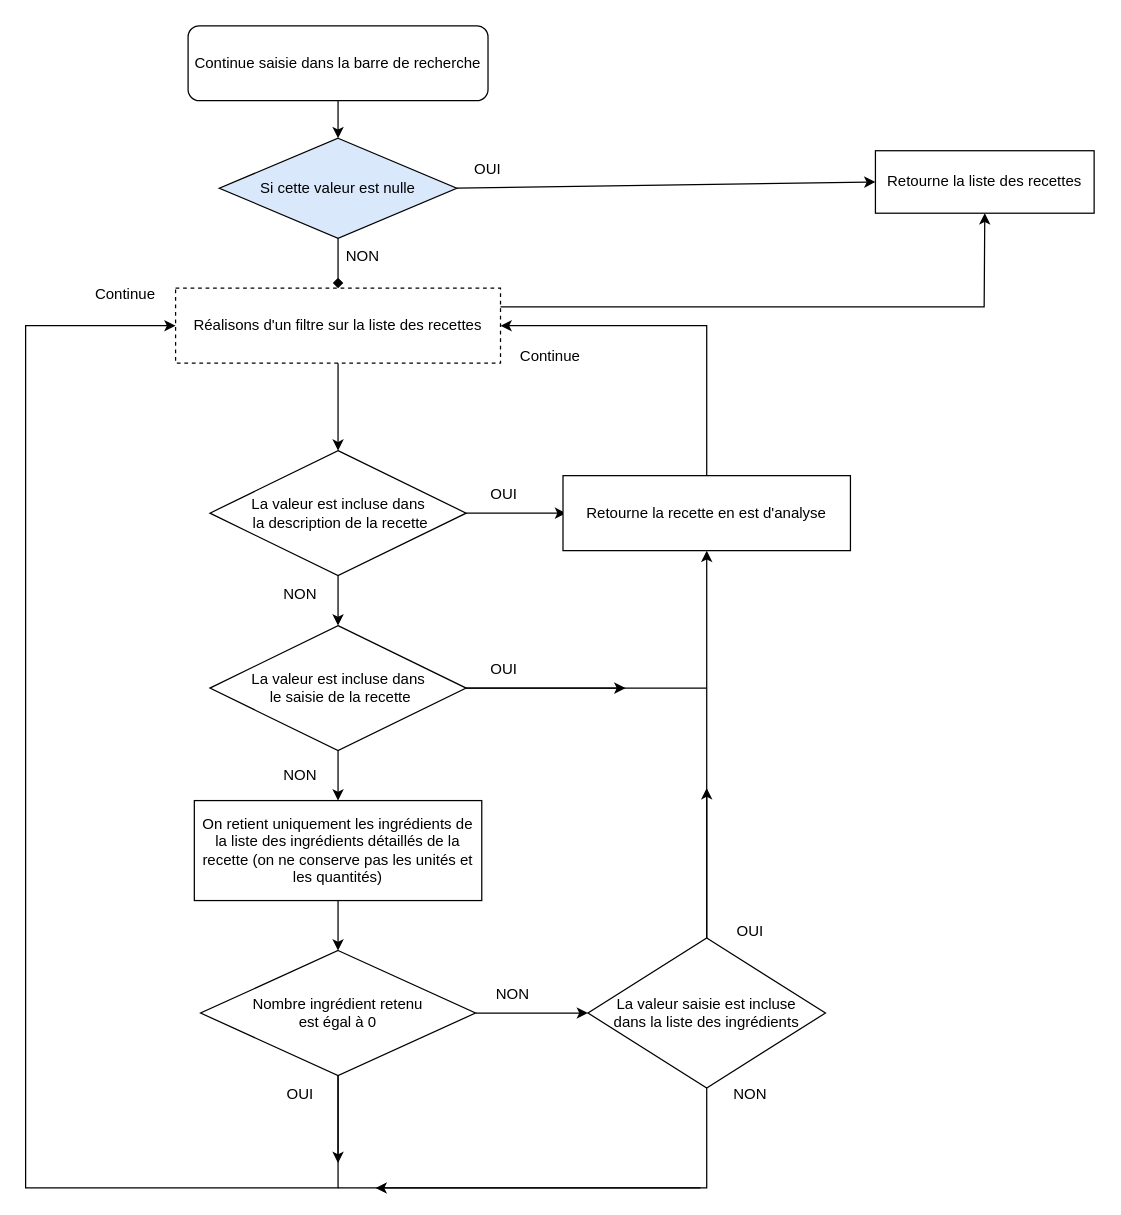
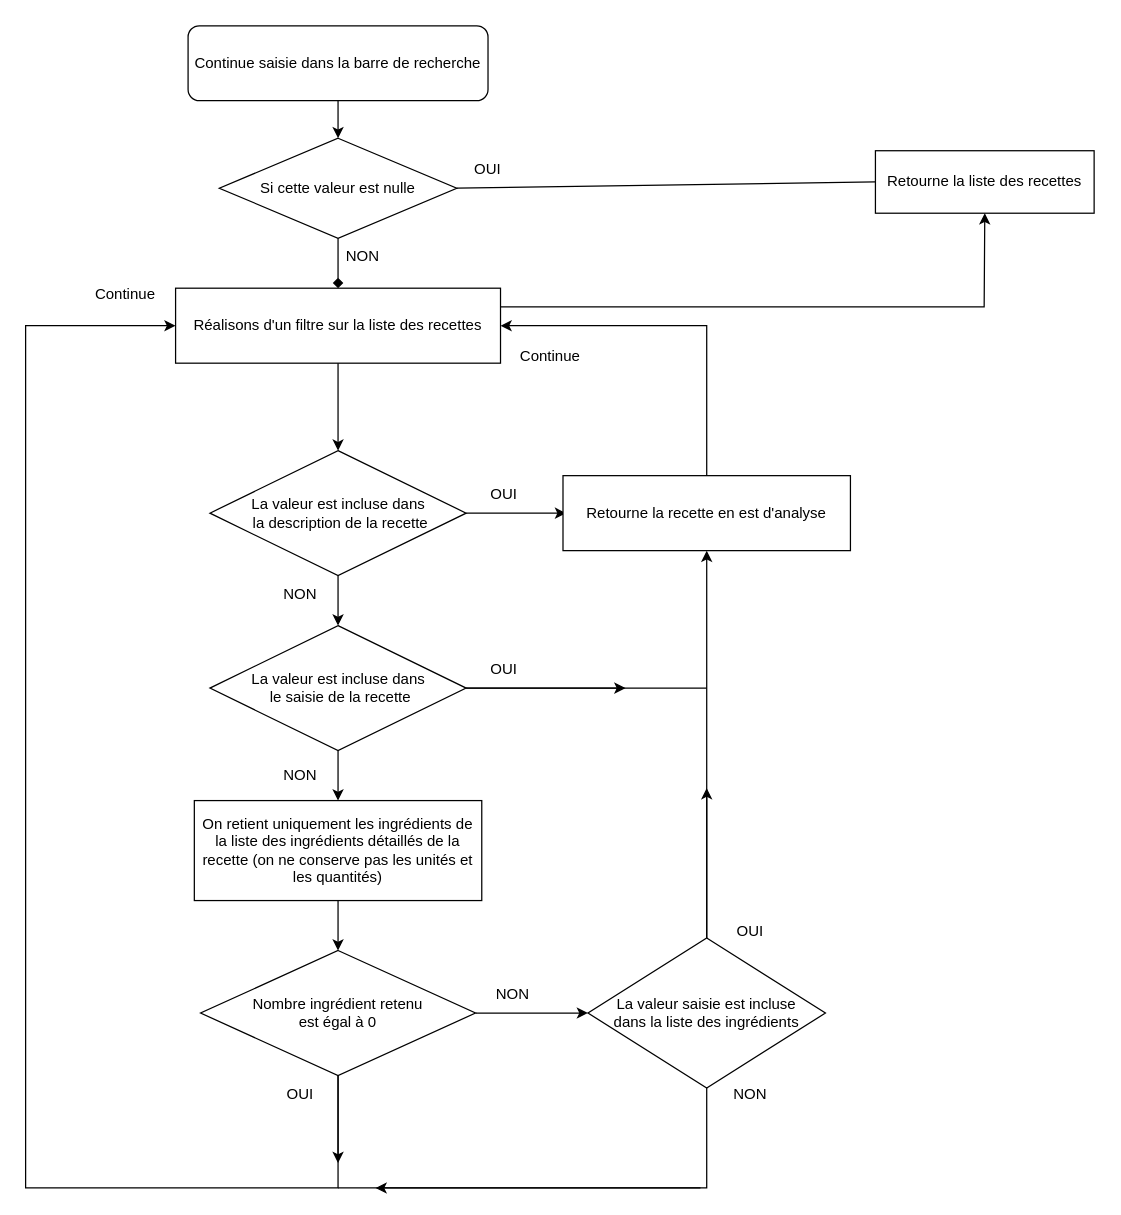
(866, 182) -> (868, 182)
(338, 188) -> (338, 188)
(338, 326) -> (338, 326)
